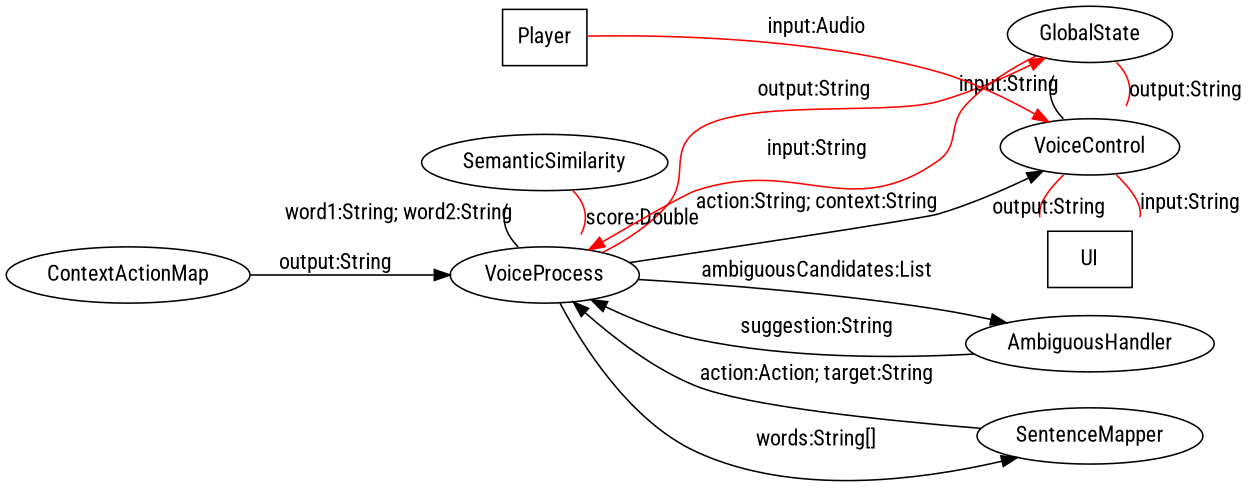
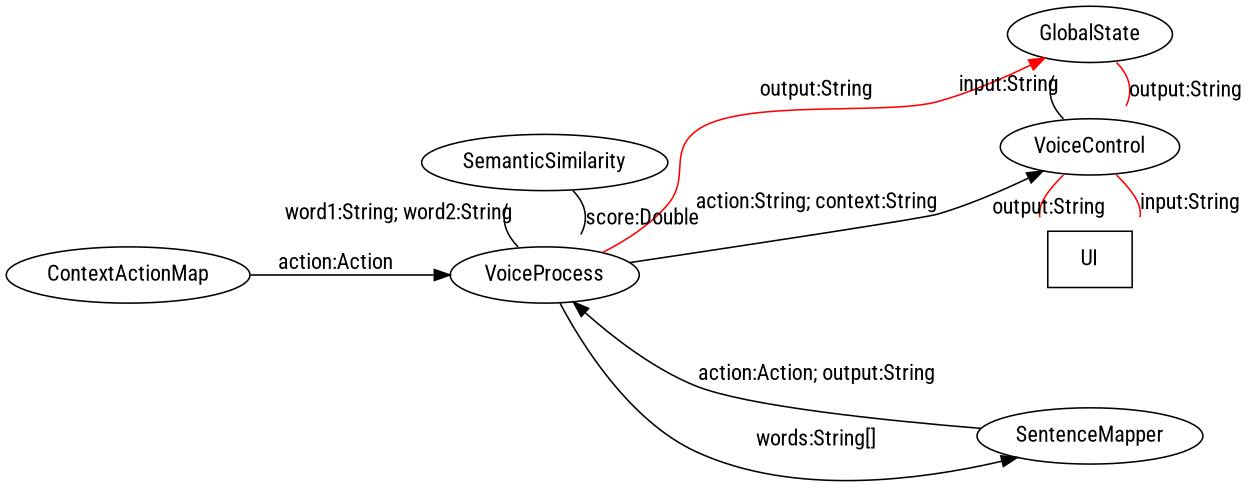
(545, 38) -> none
(817, 90) -> (817, 90)
(841, 188) -> none
(585, 211) -> (585, 211)
(336, 263) -> (336, 263)
(1090, 344) -> none
(817, 374) -> (817, 374)
